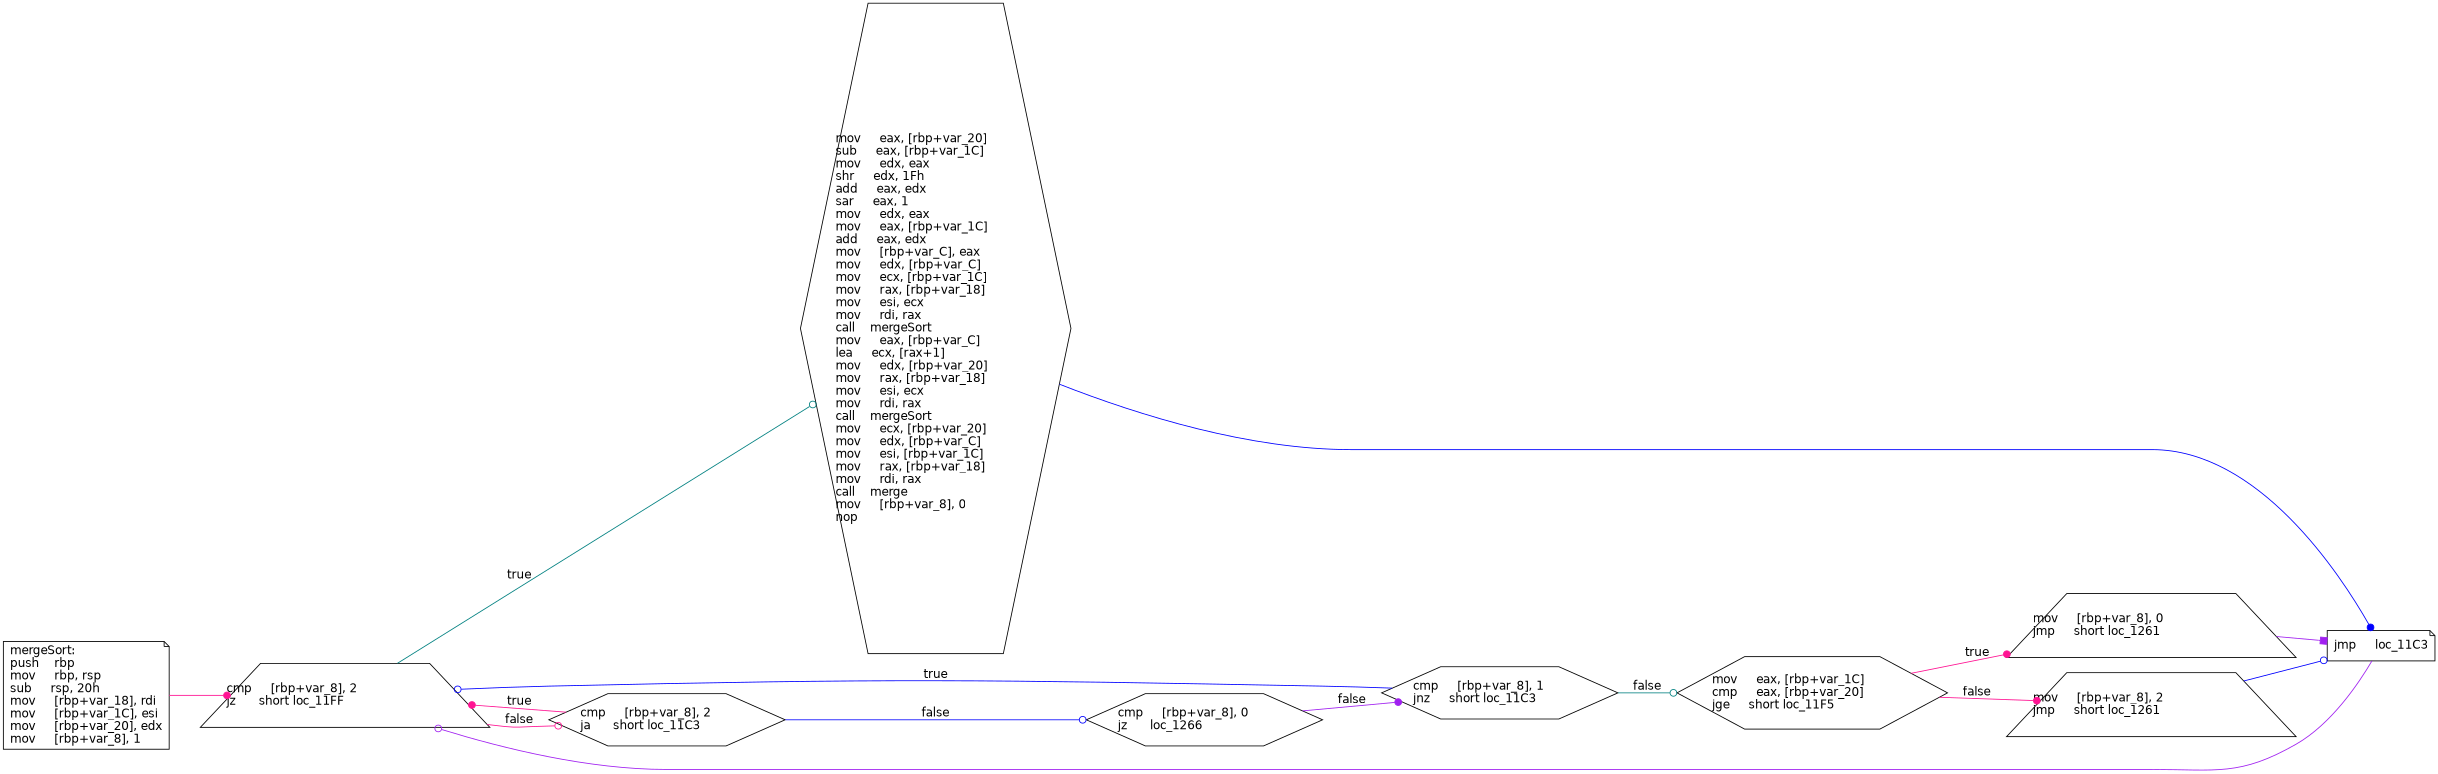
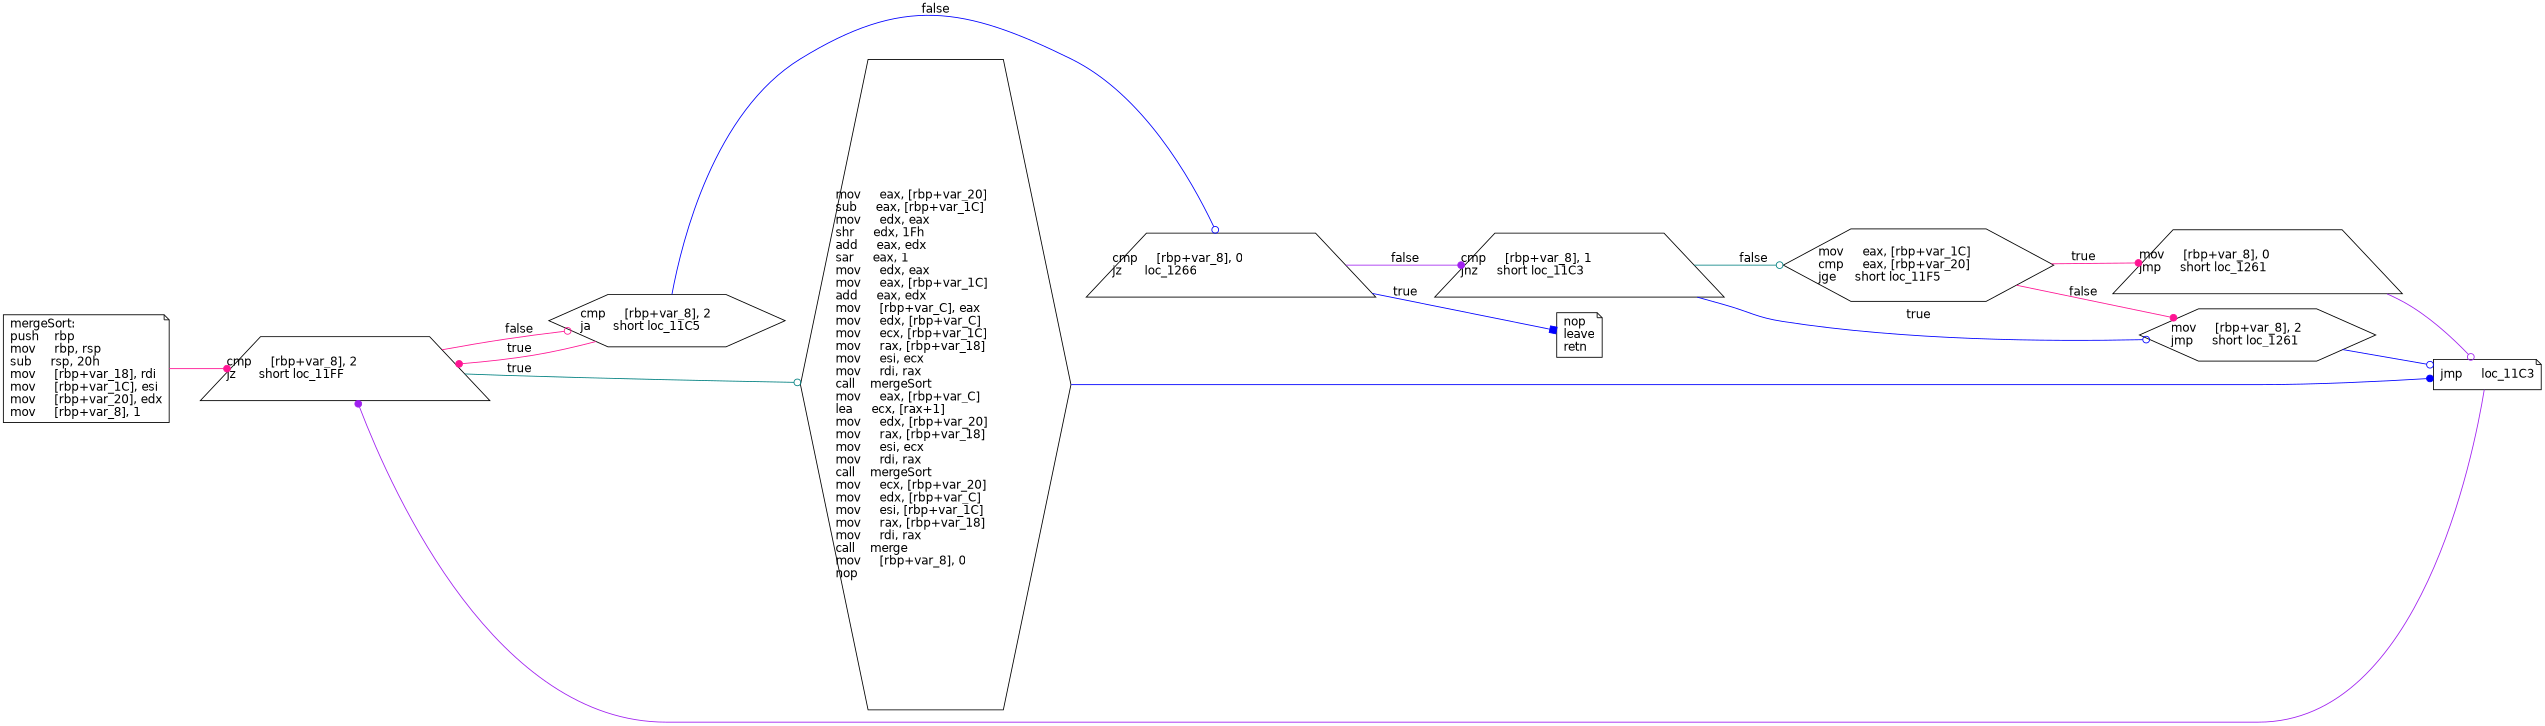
none -> (1579, 335)
(2298, 638) -> (2431, 320)
(927, 681) -> (1918, 336)
(1500, 693) -> (1579, 265)
(2151, 705) -> (2258, 335)
(667, 720) -> (667, 321)
(1204, 720) -> (1231, 265)
(1426, 769) -> (1446, 722)
